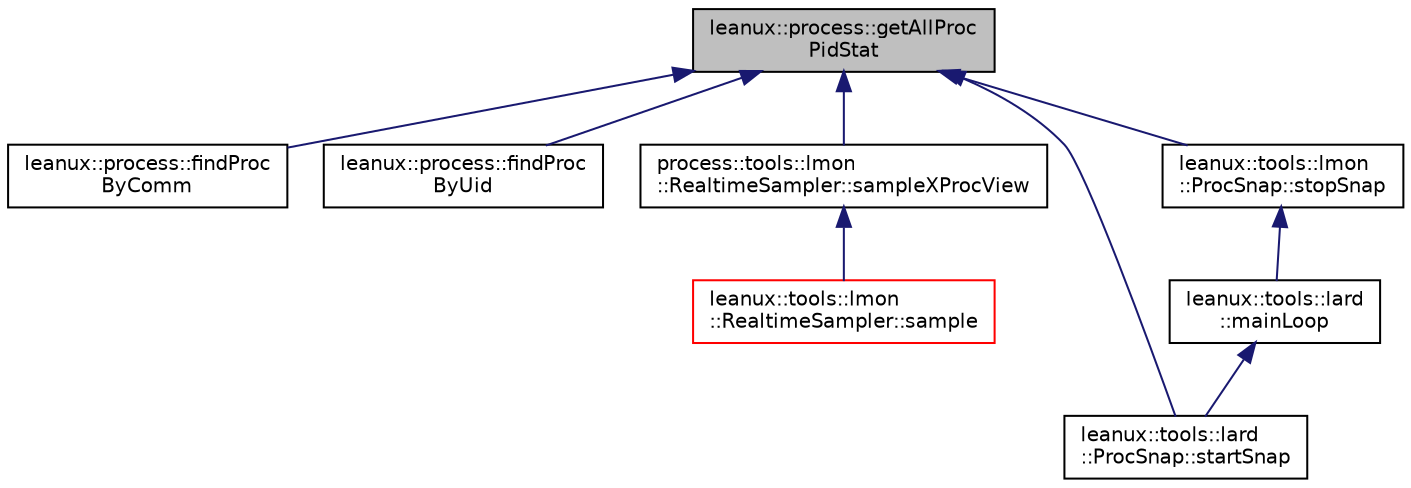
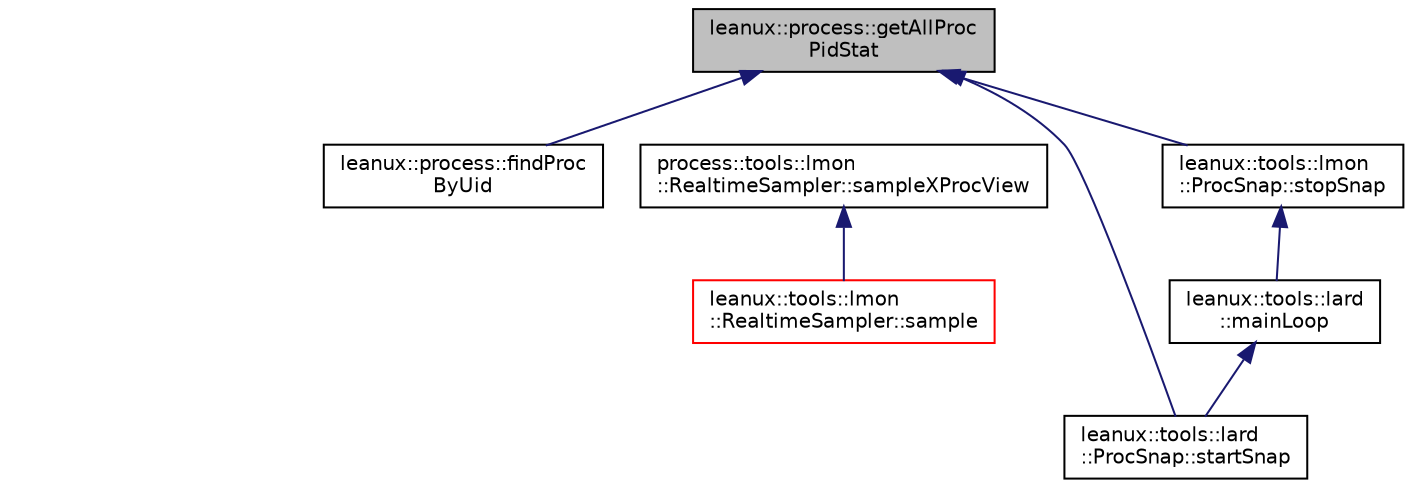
(844, 119) -> none
(148, 176) -> none
